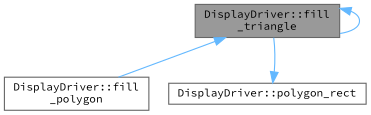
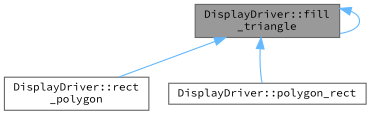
(275, 55) -> (260, 66)
(77, 94) -> (77, 94)
